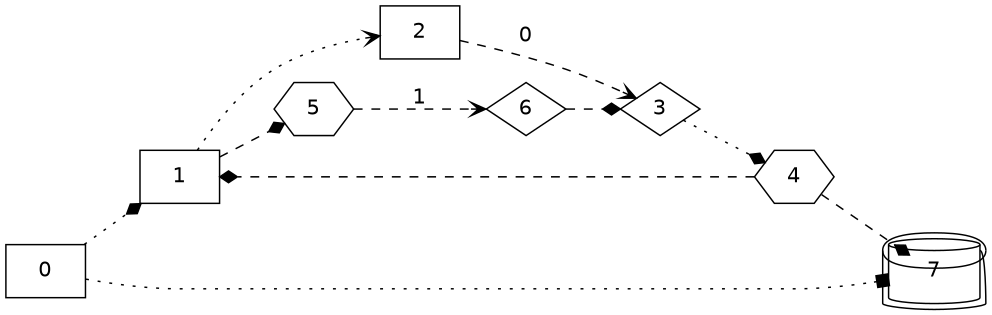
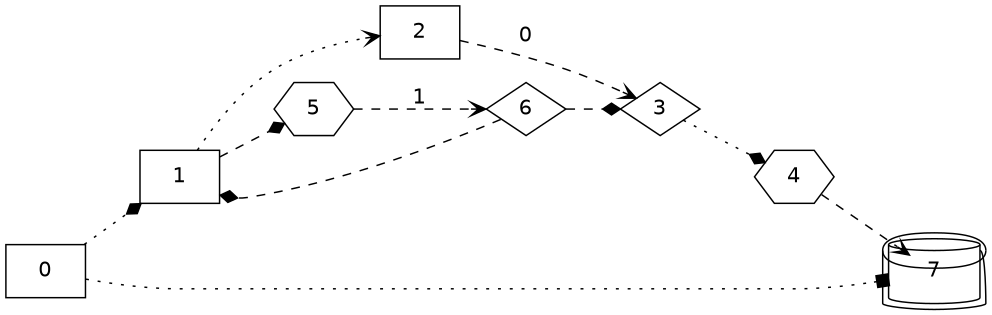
(496, 177) -> (372, 167)
(859, 221) -> (859, 221)
